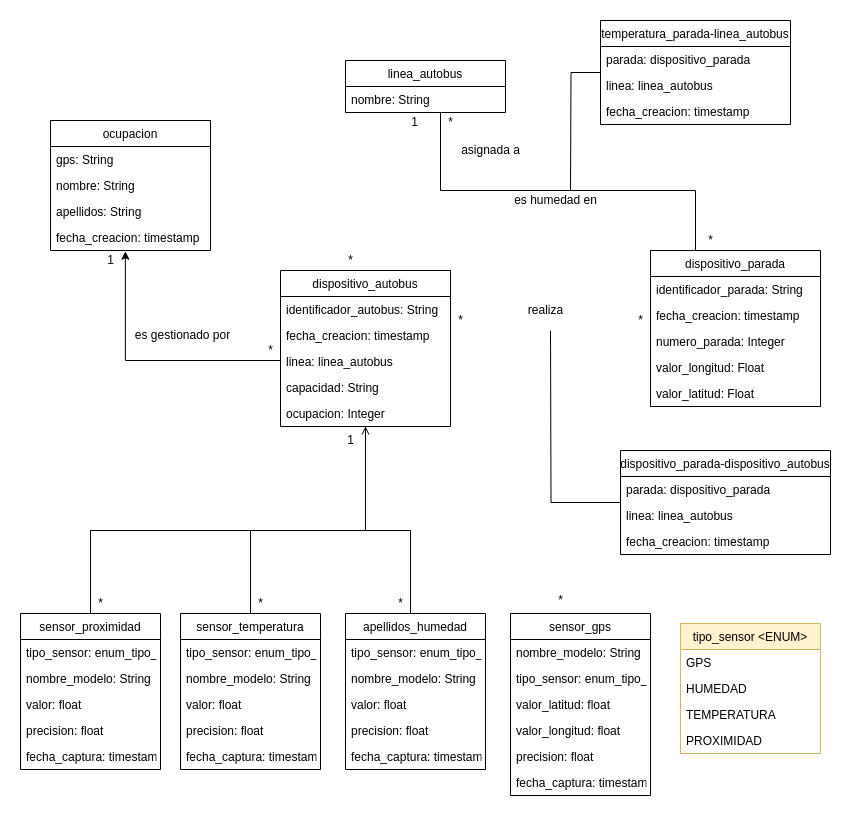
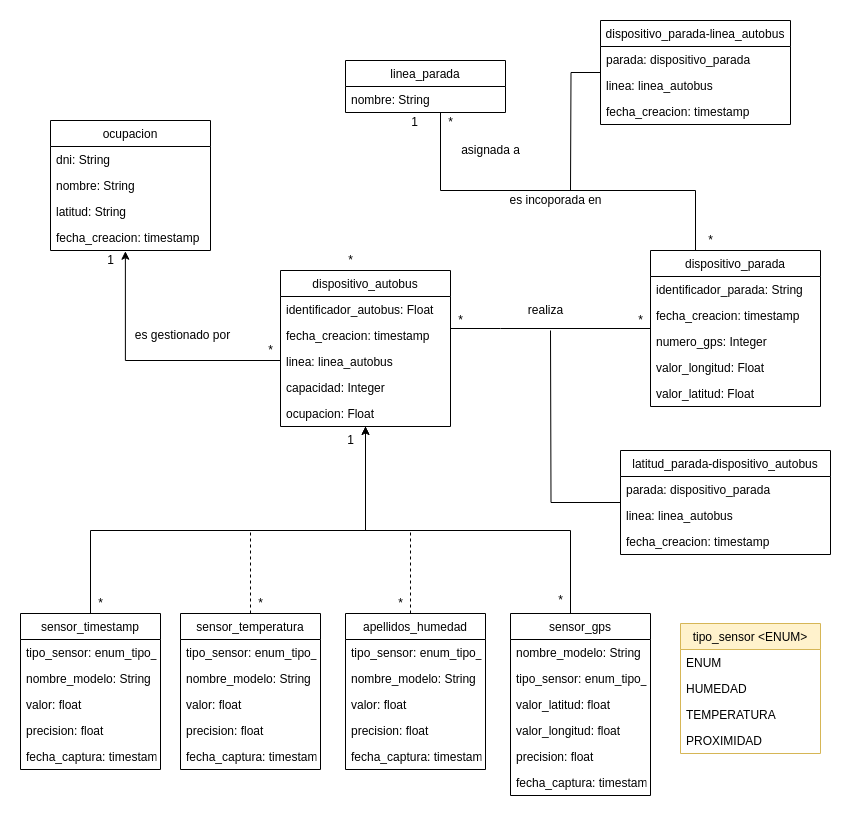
(695, 34) -> (695, 34)
(425, 74) -> (425, 74)
(88, 160) -> (87, 160)
(556, 201) -> (556, 201)
(104, 212) -> (99, 212)
(374, 310) -> (371, 310)
none -> (551, 329)
(727, 342) -> (717, 342)
(337, 388) -> (342, 388)
(342, 414) -> (334, 414)
(725, 464) -> (725, 464)
none -> (532, 531)
(251, 572) -> (251, 572)
(411, 572) -> (411, 572)
(90, 627) -> (90, 627)
(696, 663) -> (699, 663)
